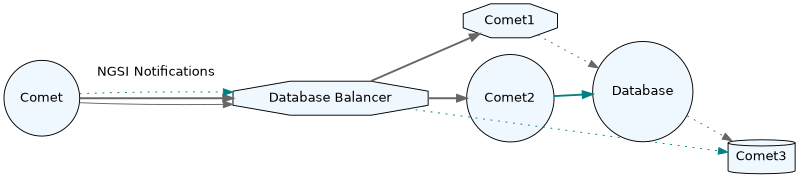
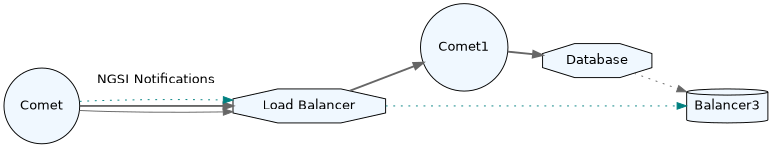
(510, 21) -> (464, 47)
(564, 49) -> (520, 53)
(643, 92) -> (597, 61)
(331, 98) -> (309, 106)
(510, 98) -> none
(762, 157) -> (727, 106)
